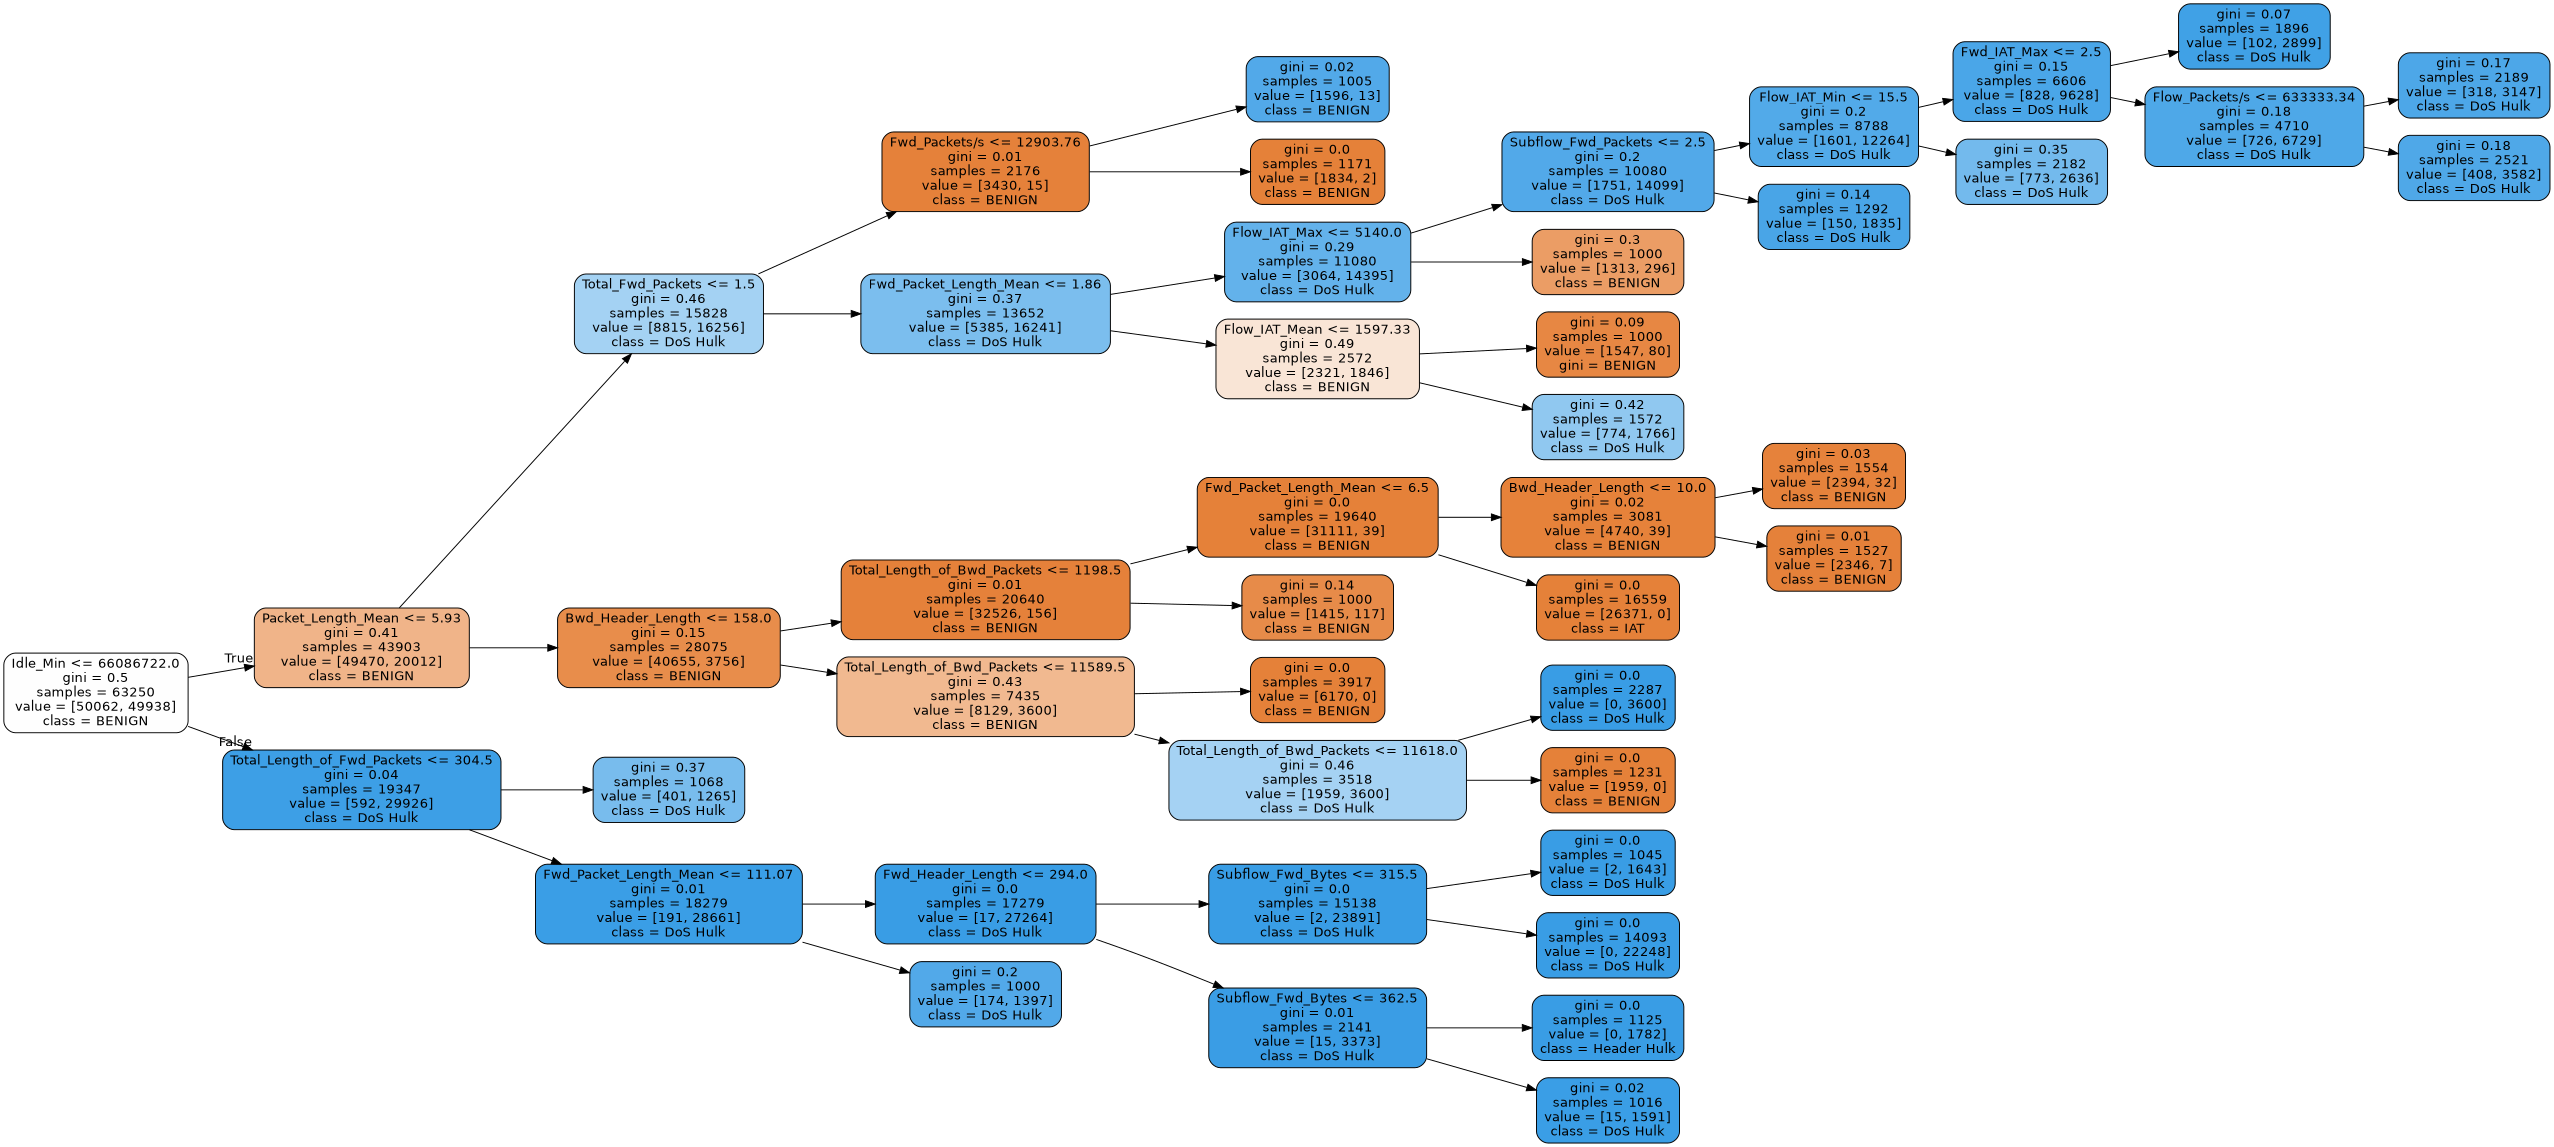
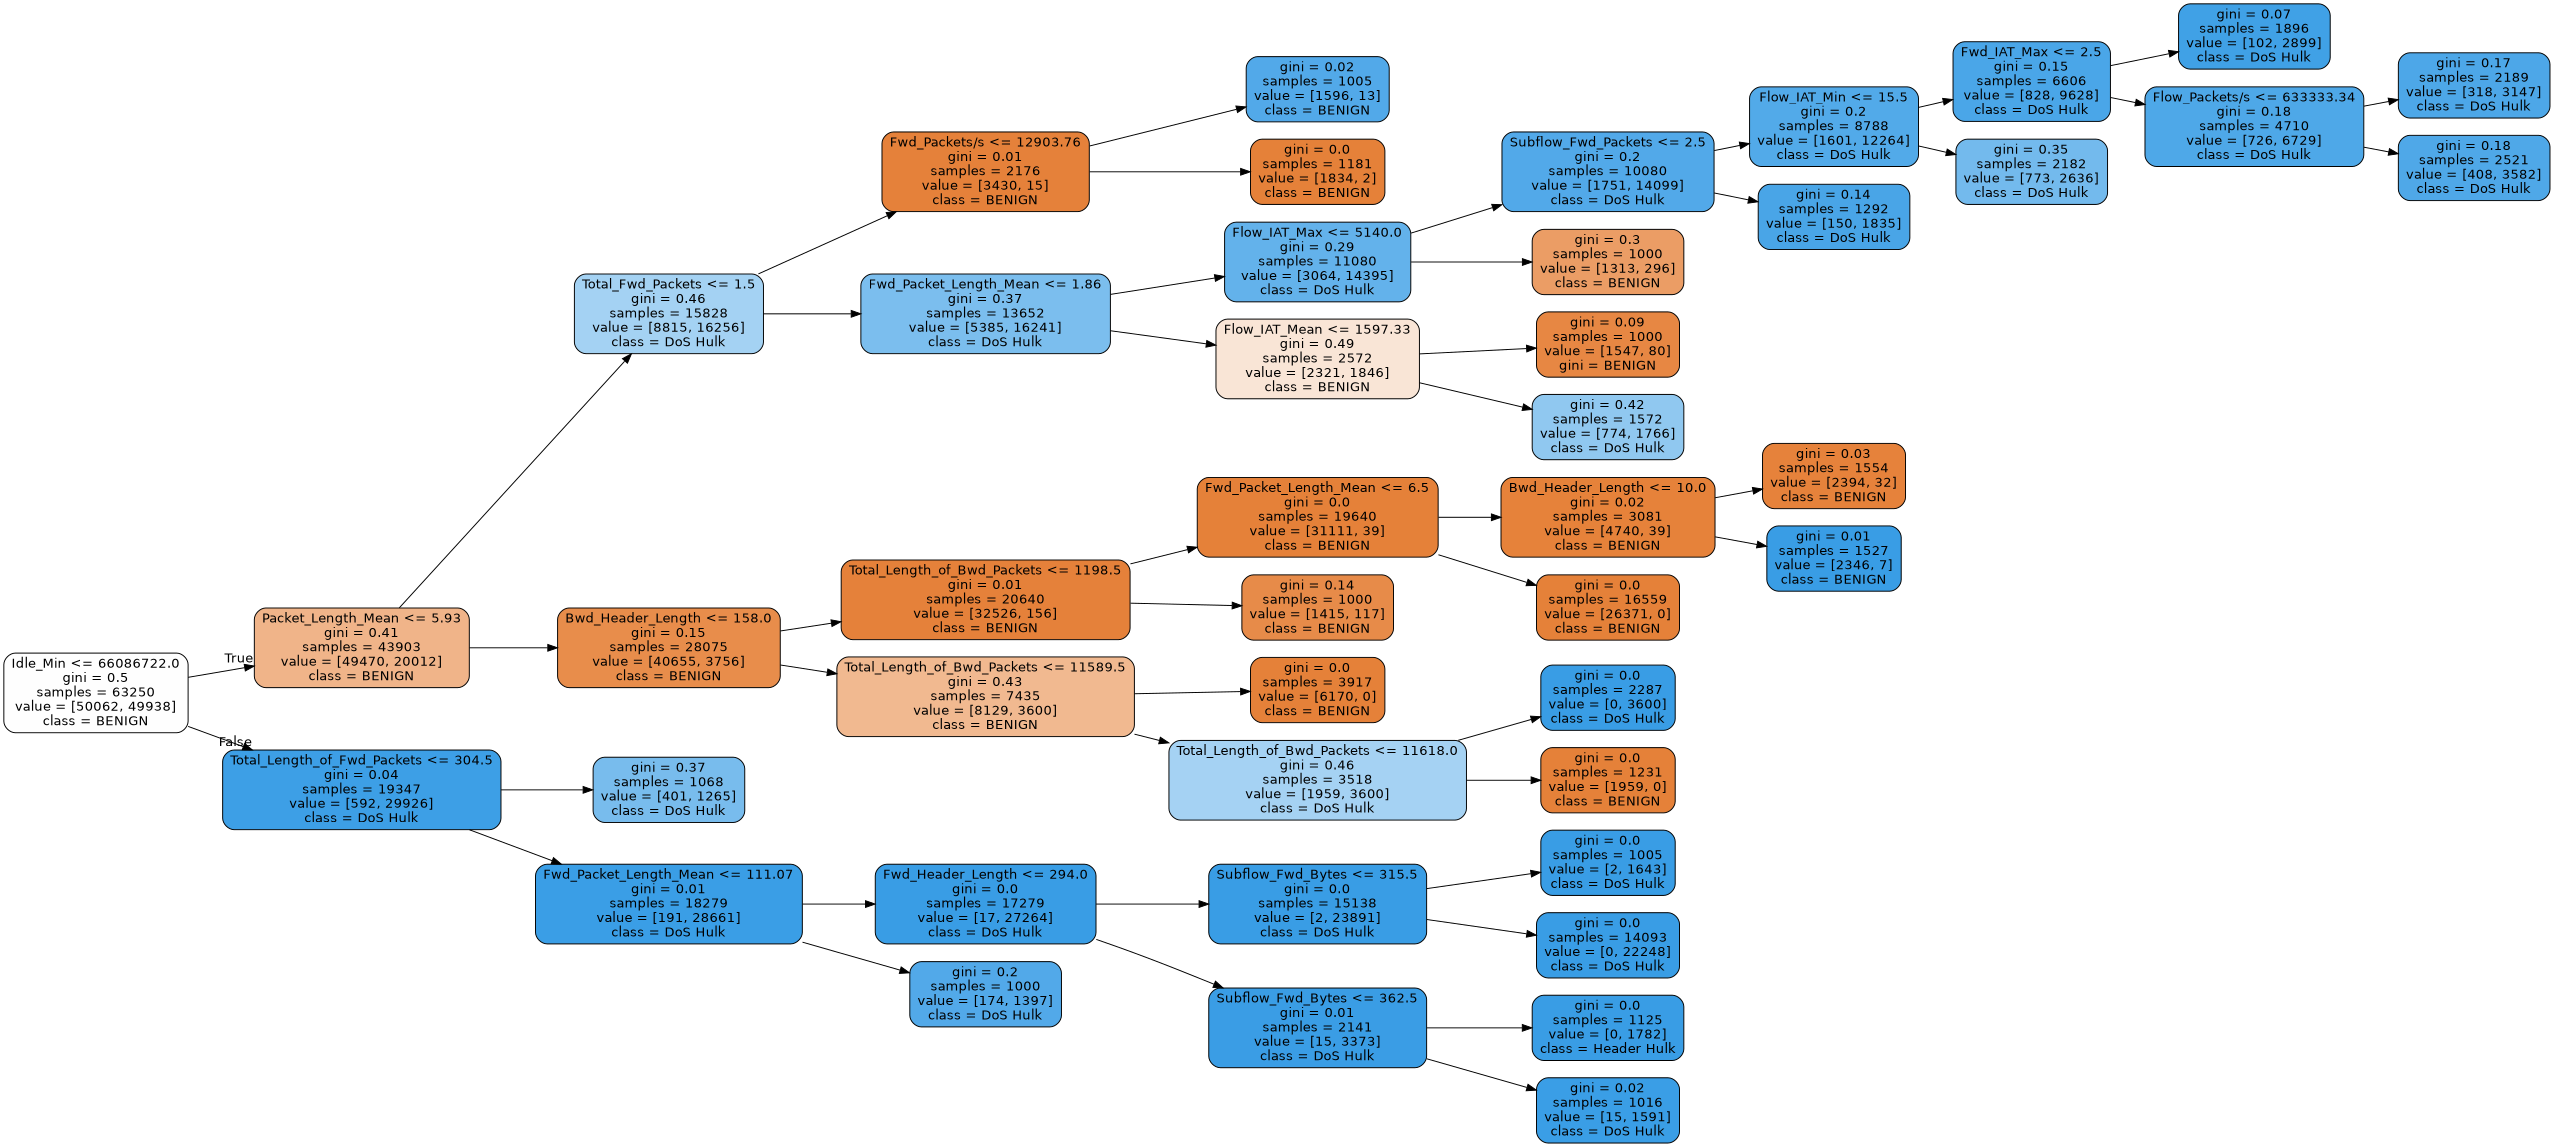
(1318, 172) -> (1318, 172)
(1834, 559) -> (1834, 559)
(1608, 608) -> (1608, 608)
(1608, 863) -> (1608, 863)
